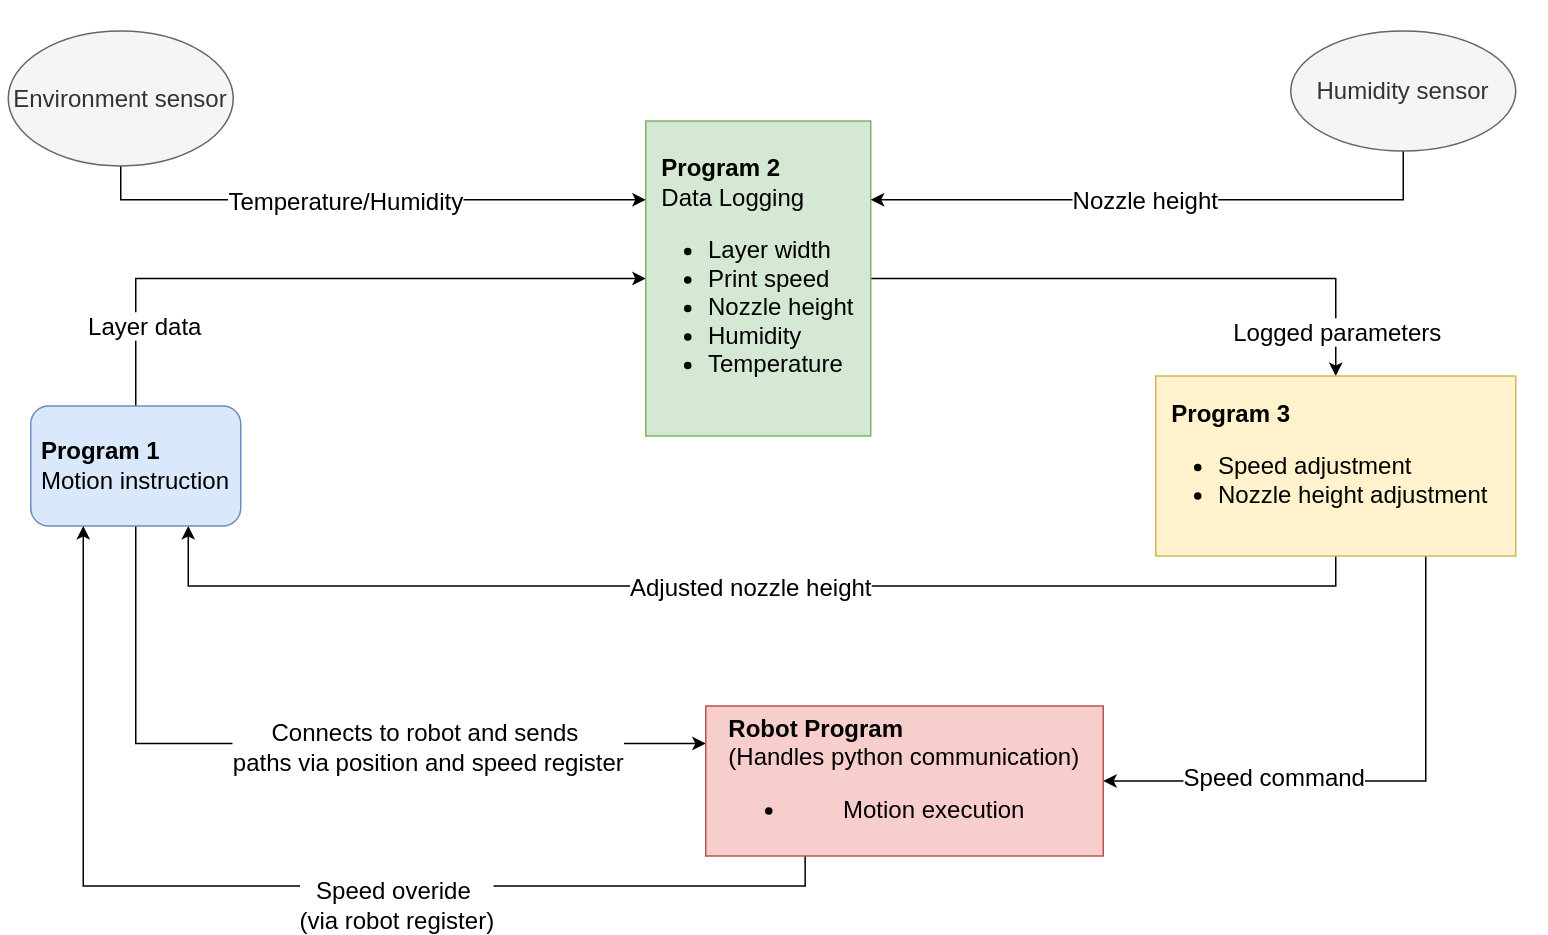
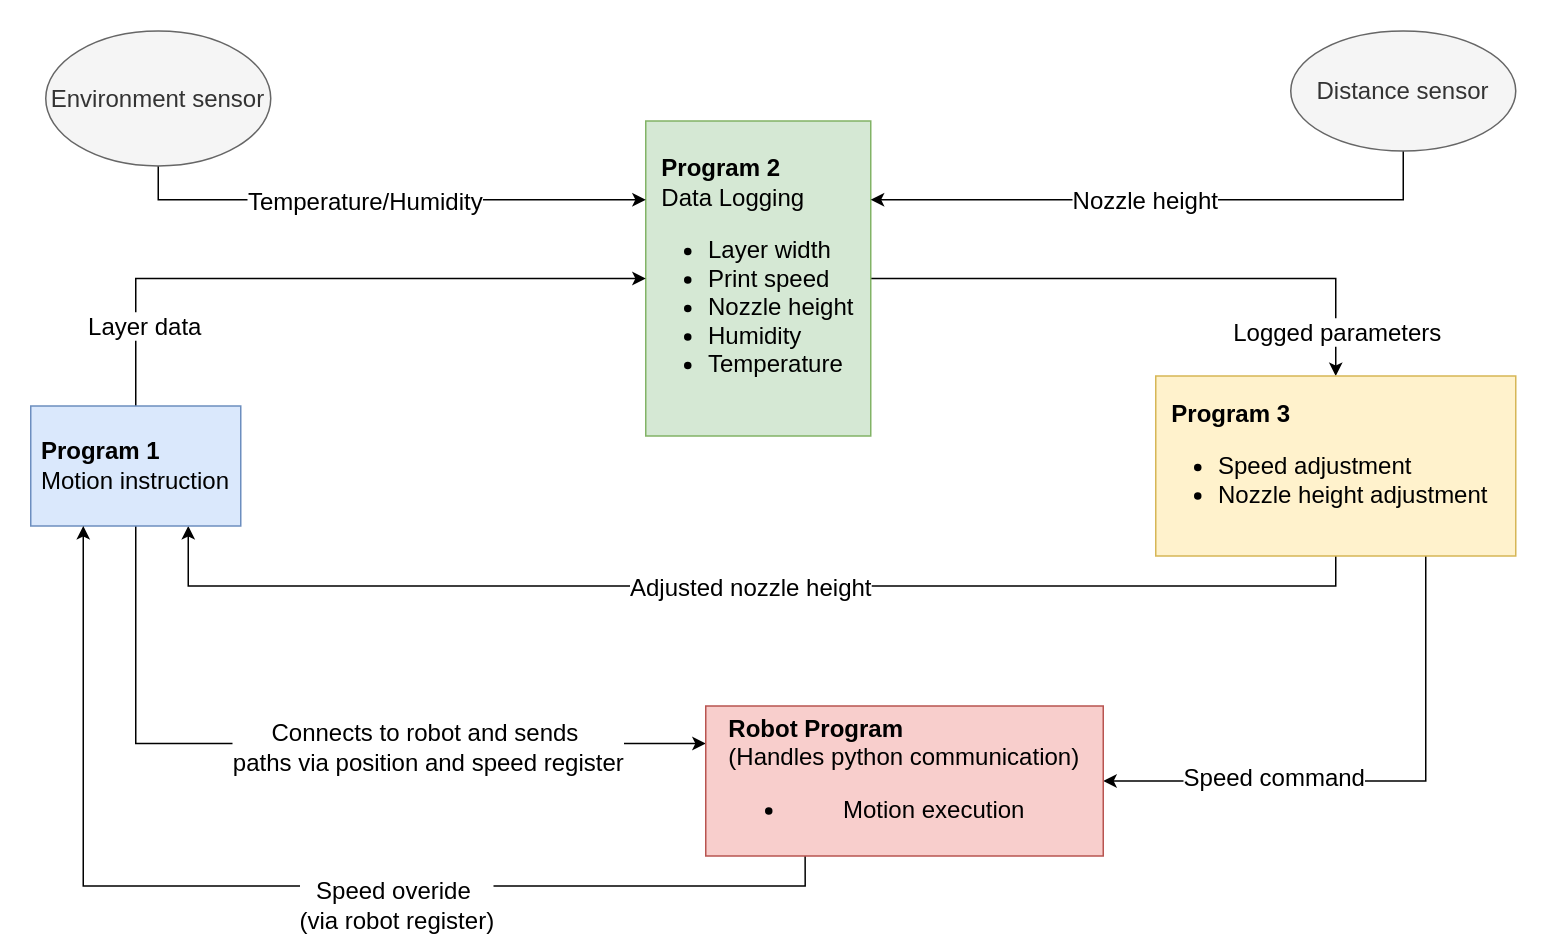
(1403, 91) -> (1403, 91)
(121, 98) -> (158, 98)
(136, 466) -> (136, 466)
